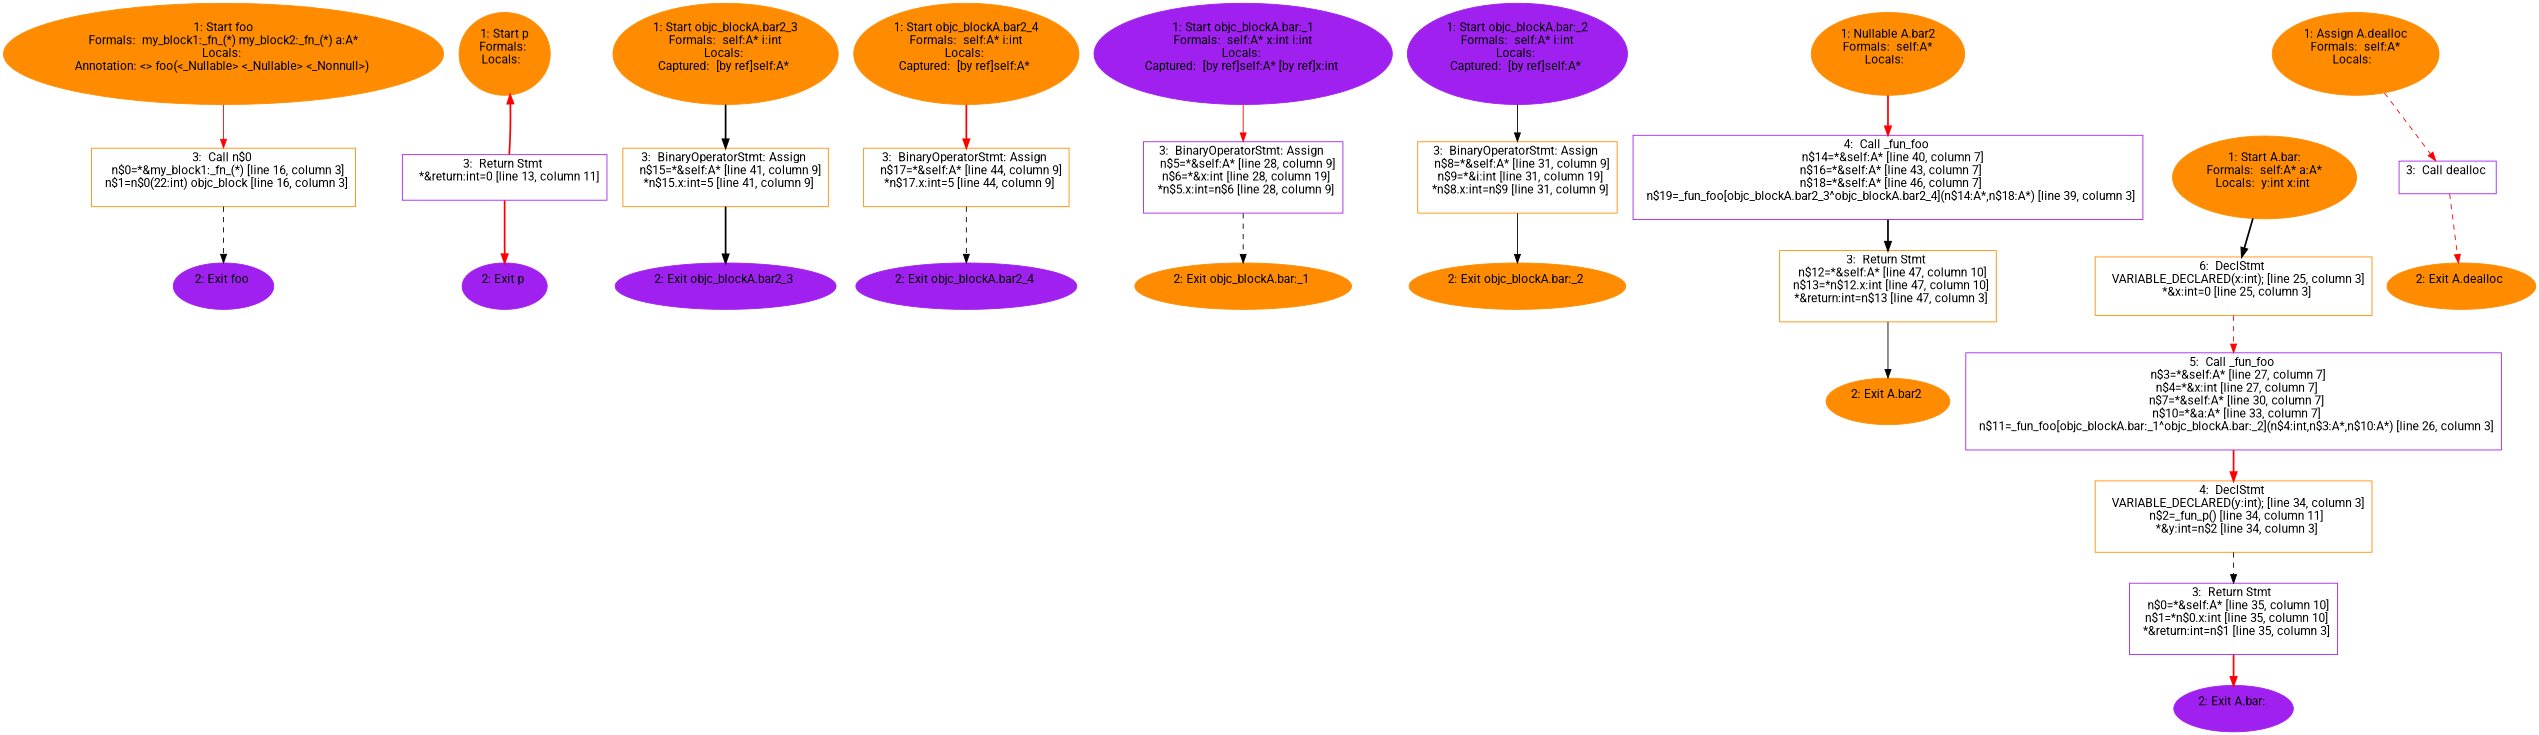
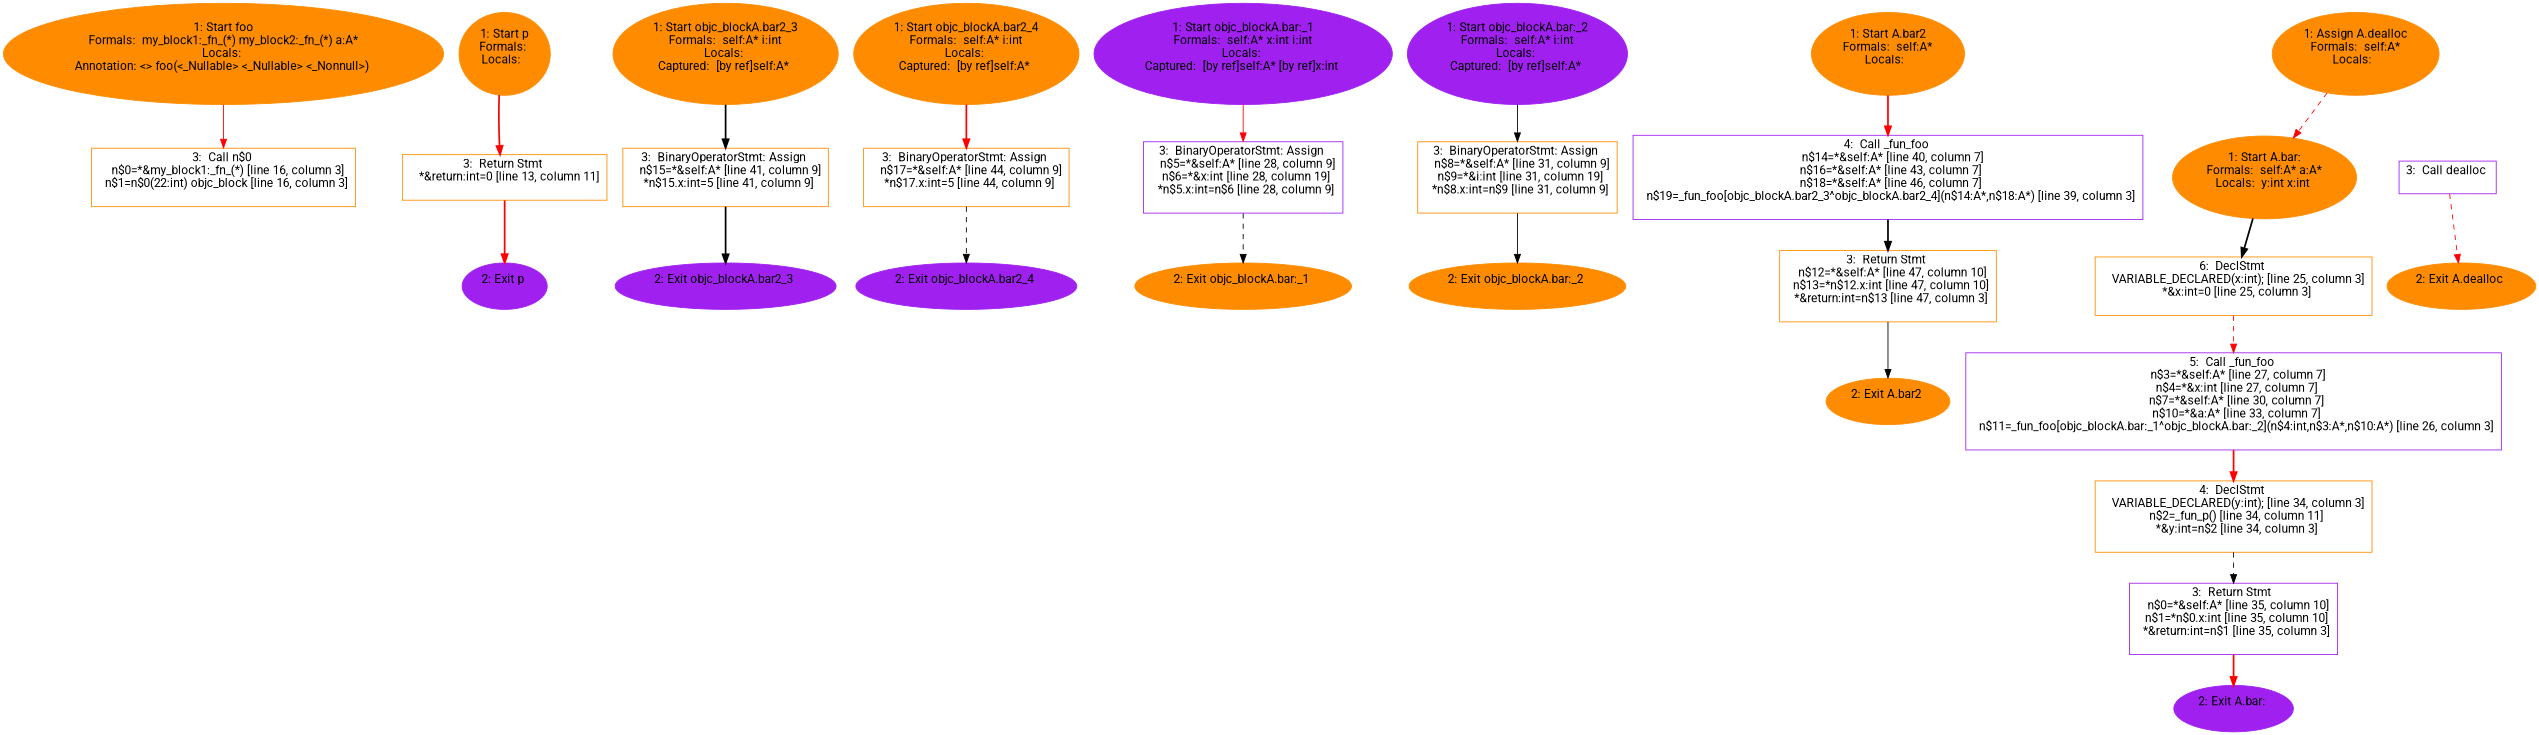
(1888, 54) -> (1888, 54)
(2407, 123) -> (2313, 112)
(510, 129) -> (499, 120)
(505, 177) -> (505, 177)
(224, 286) -> none
